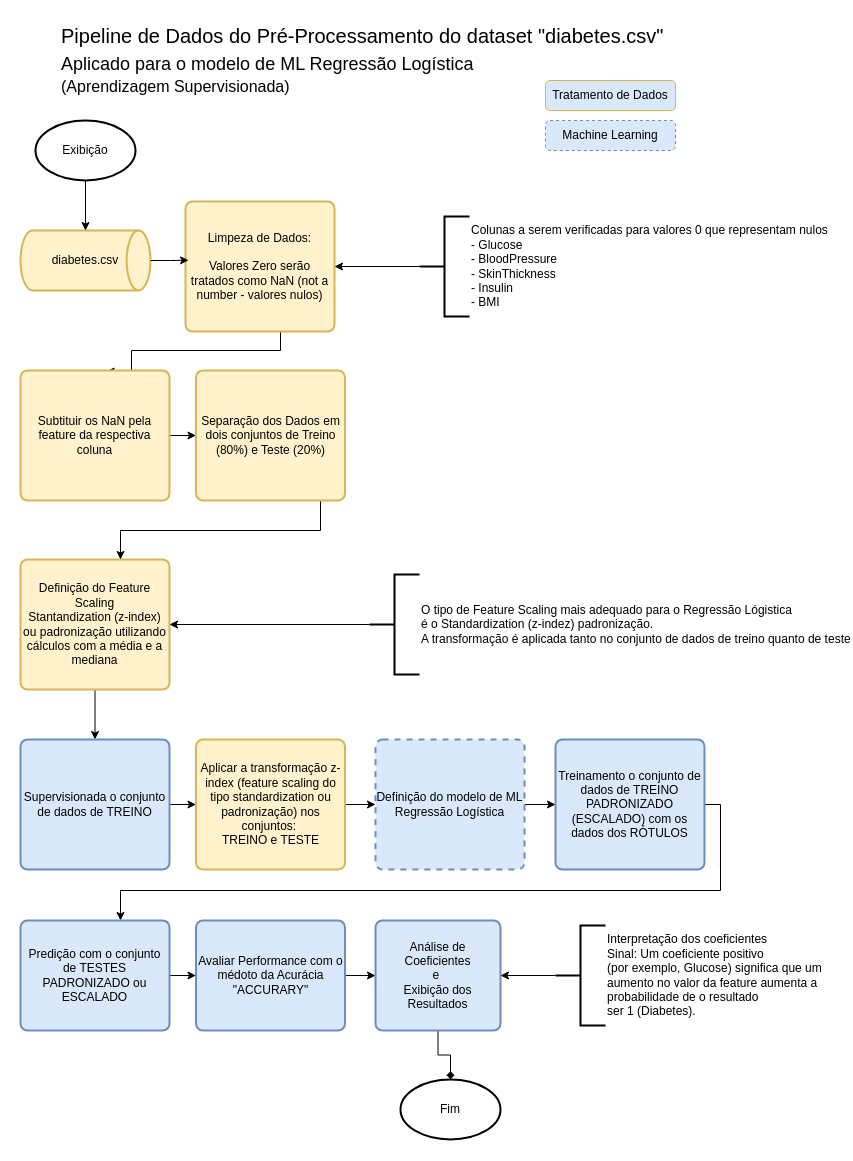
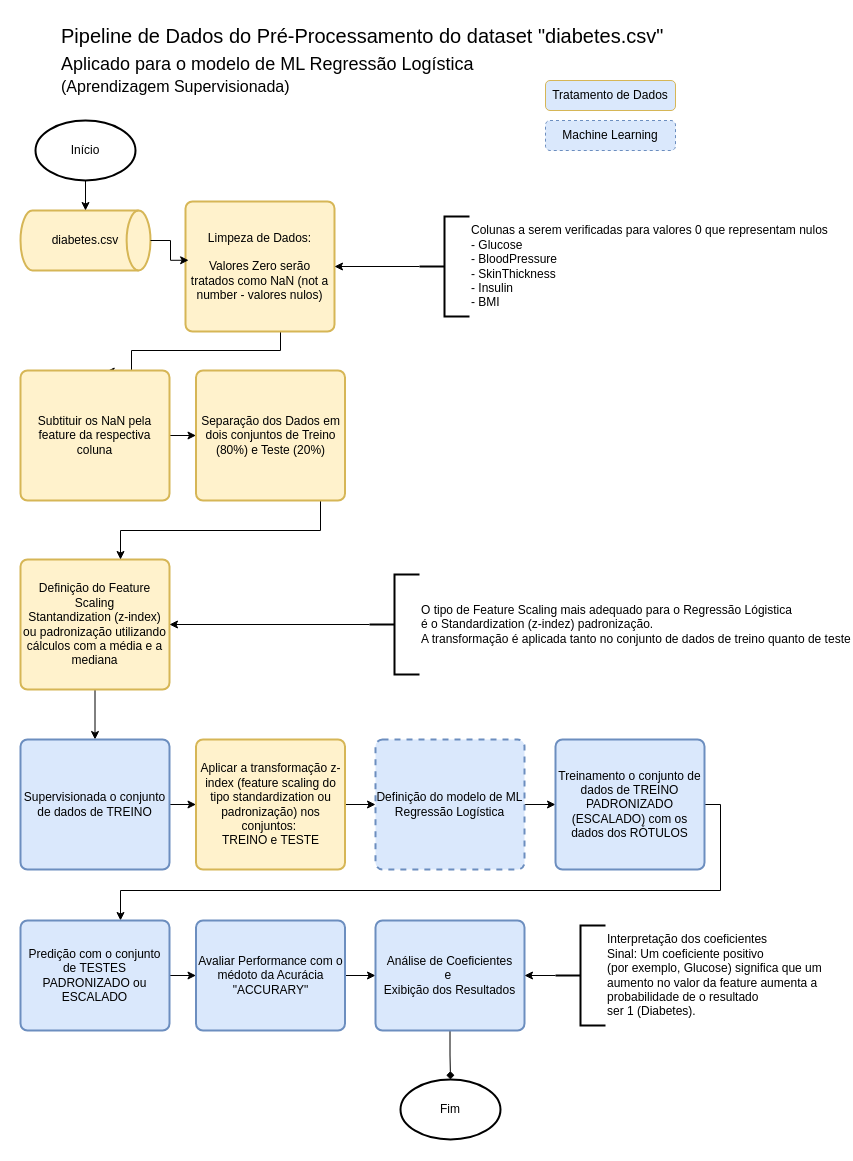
(86, 151) -> (86, 151)
(86, 261) -> (86, 241)
(438, 976) -> (450, 976)
